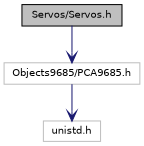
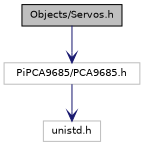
(72, 15) -> (72, 15)
(72, 74) -> (72, 74)
